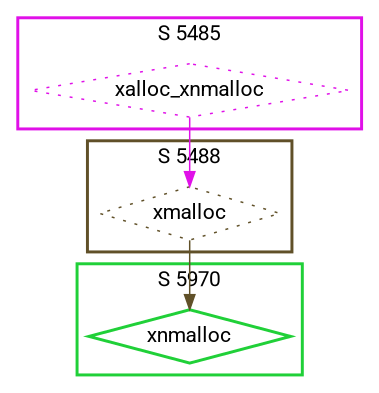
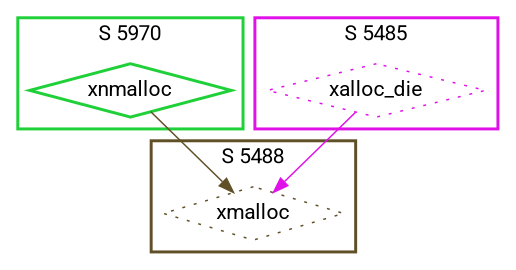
(190, 90) -> (376, 90)
(190, 273) -> (190, 150)
